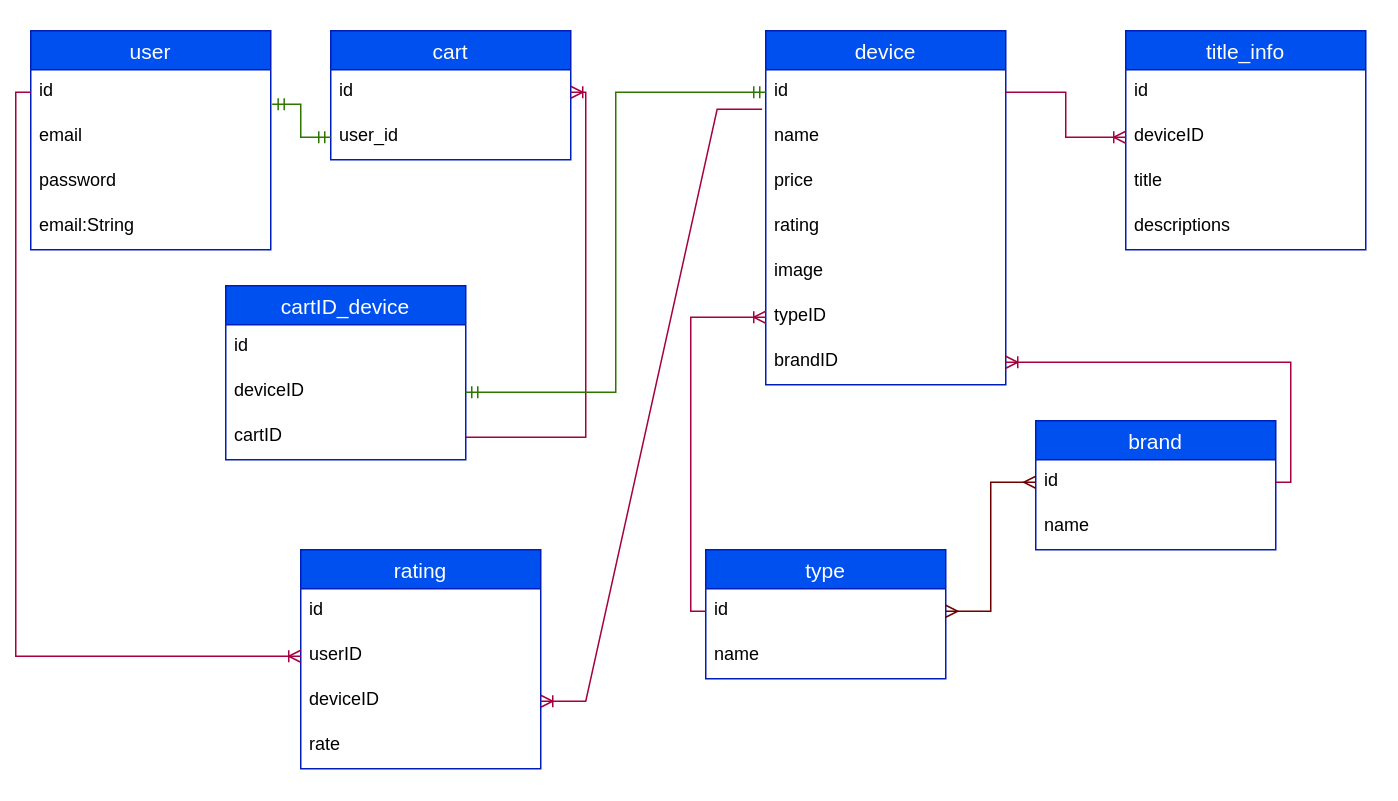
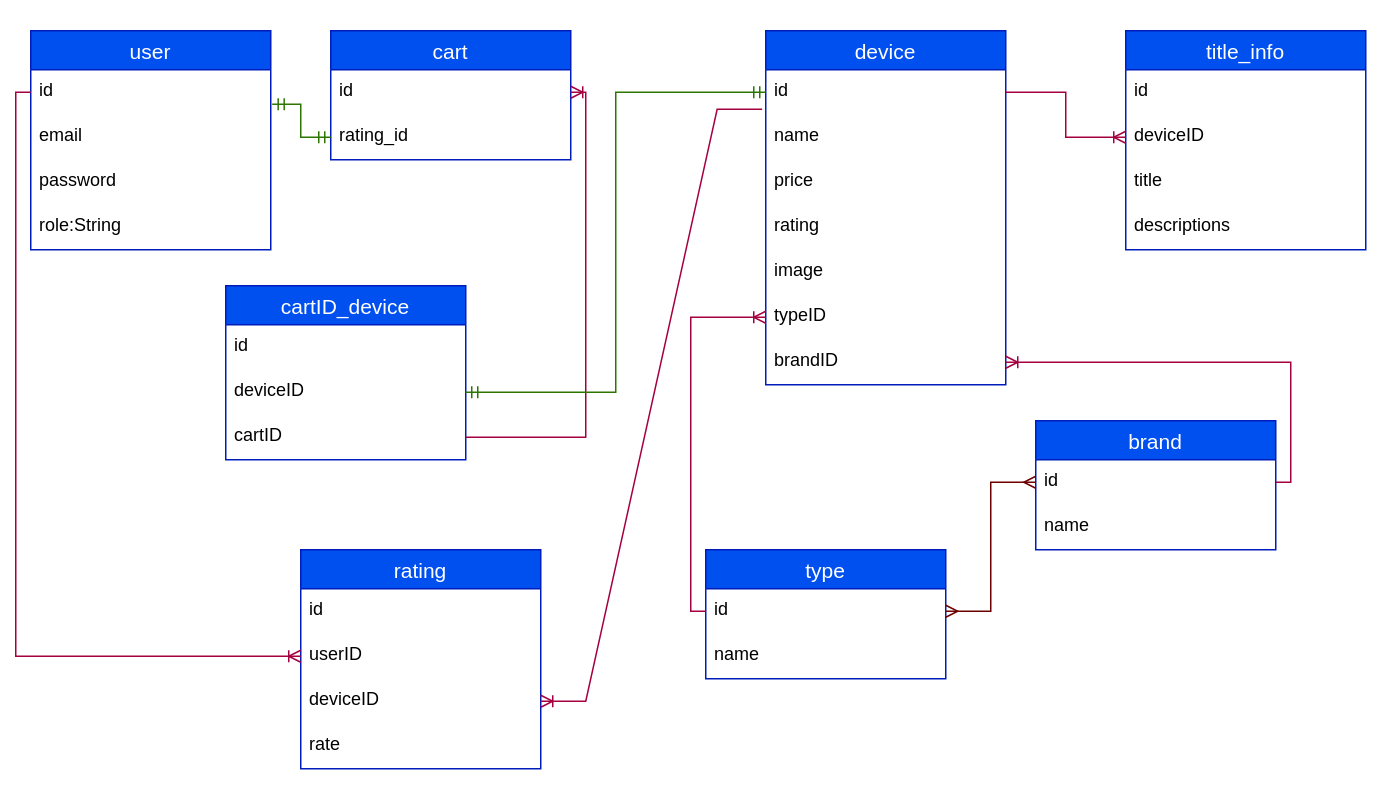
(372, 135) -> (380, 135)
(90, 225) -> (87, 225)
